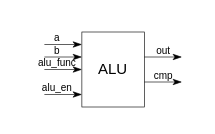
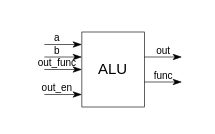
(58, 63) -> (58, 63)
(164, 76) -> (164, 76)
(58, 88) -> (58, 88)
